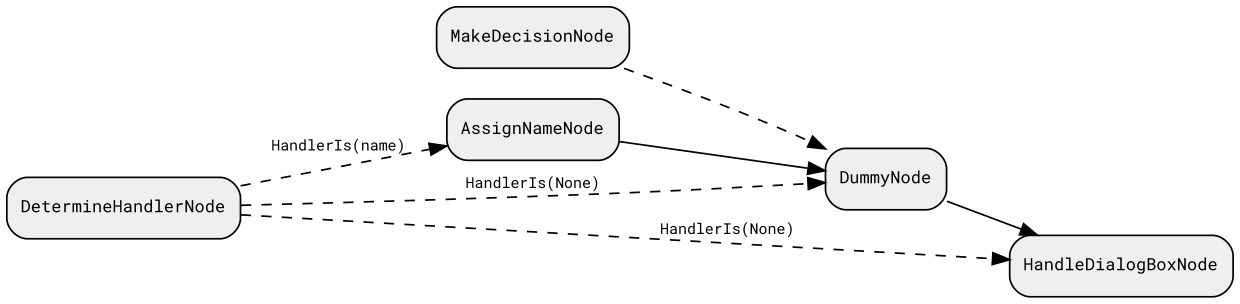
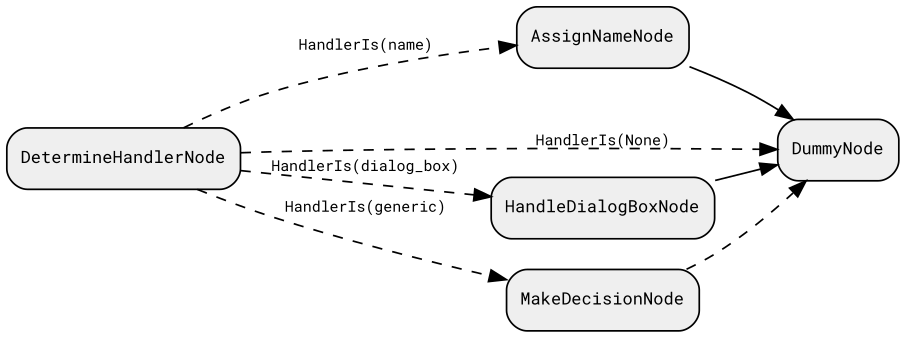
(984, 215) -> (738, 175)
(727, 230) -> (366, 167)
none -> (342, 238)
